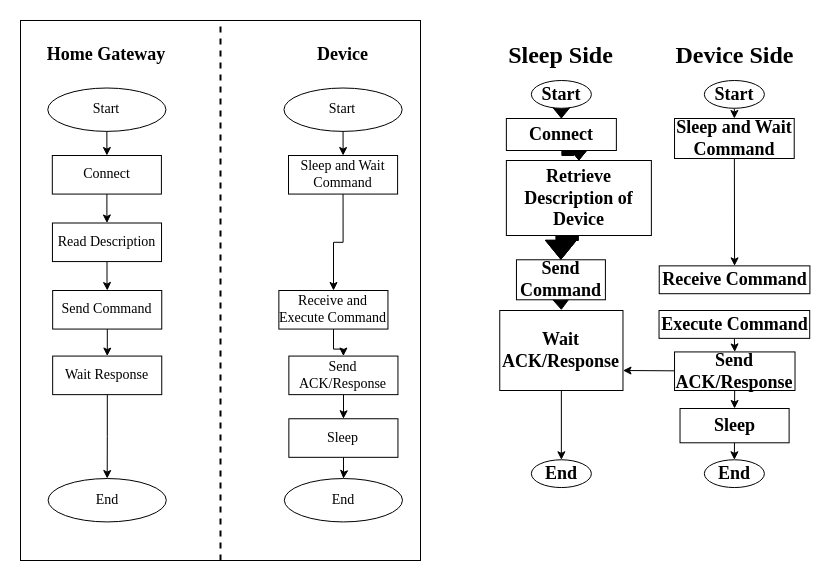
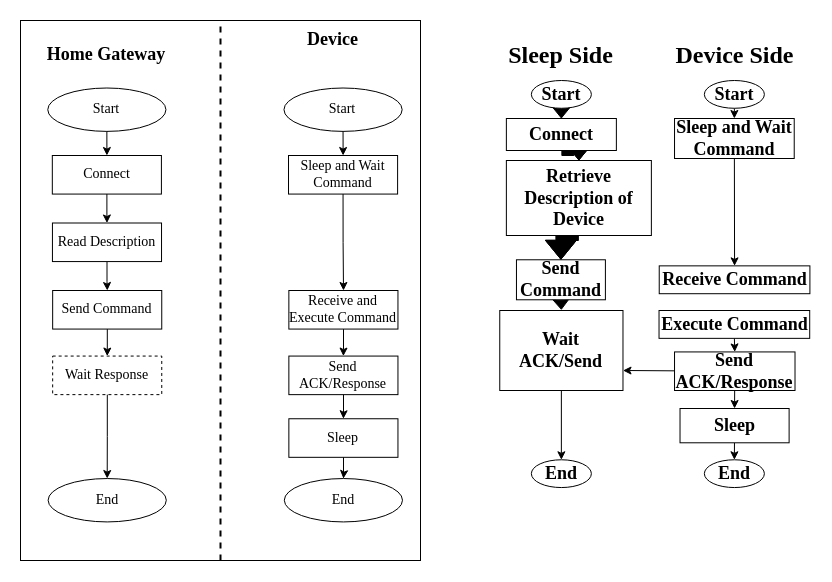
(343, 54) -> (333, 39)
(333, 310) -> (343, 310)
(561, 351) -> (561, 351)
(107, 375) -> (107, 375)
